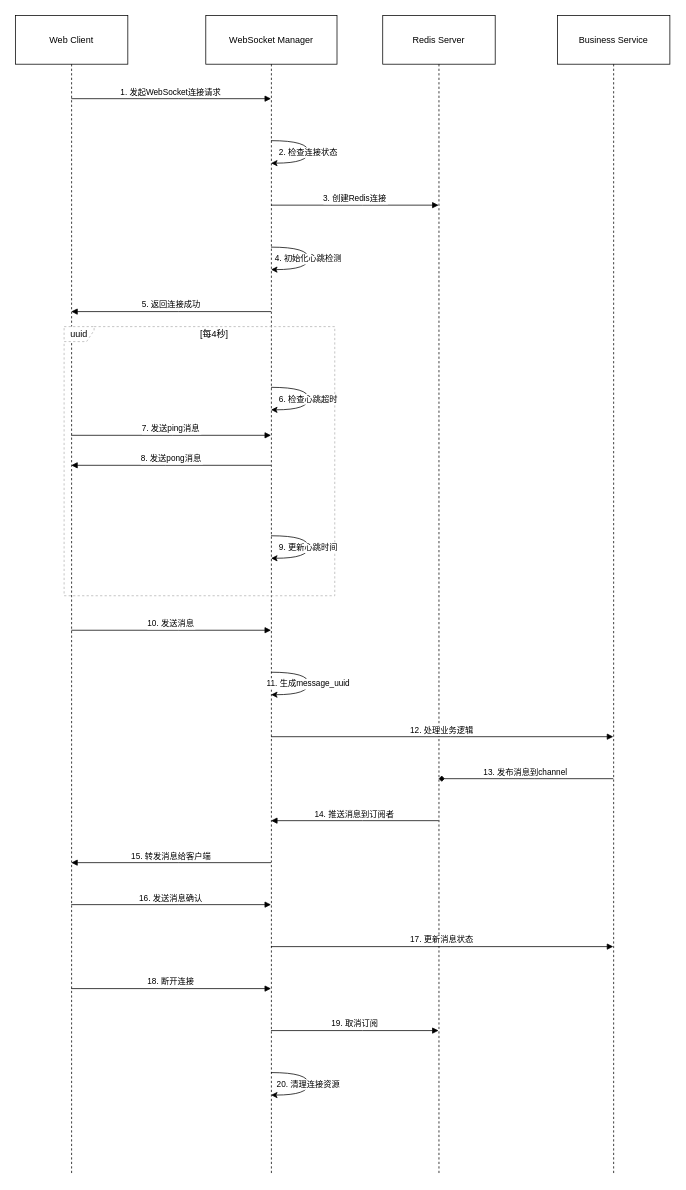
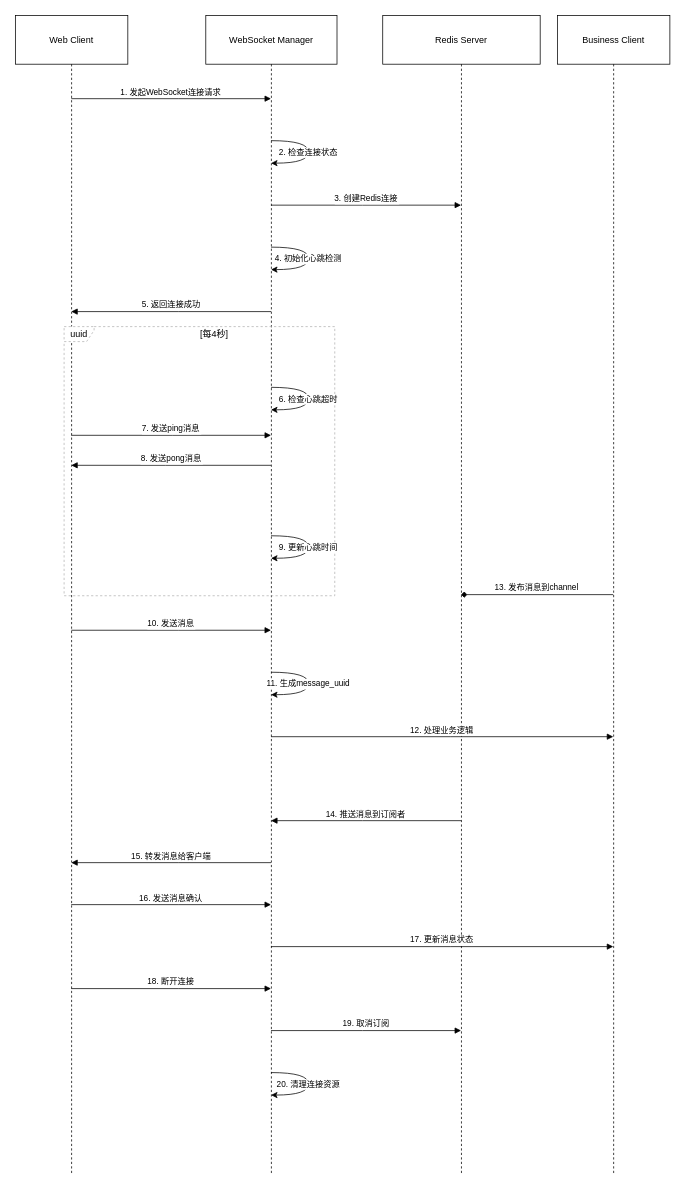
(614, 40) -> (614, 40)
(439, 595) -> (462, 595)
